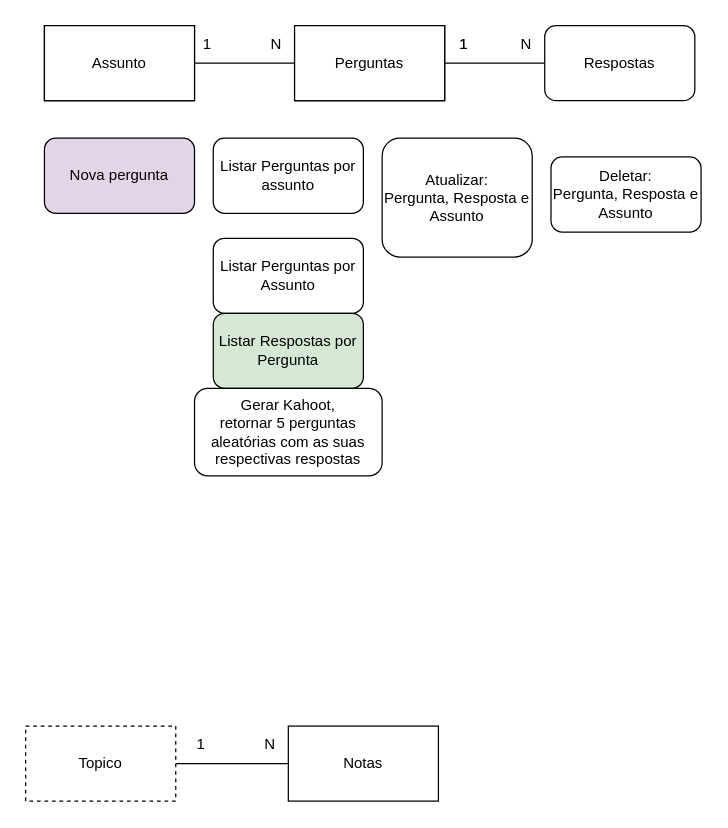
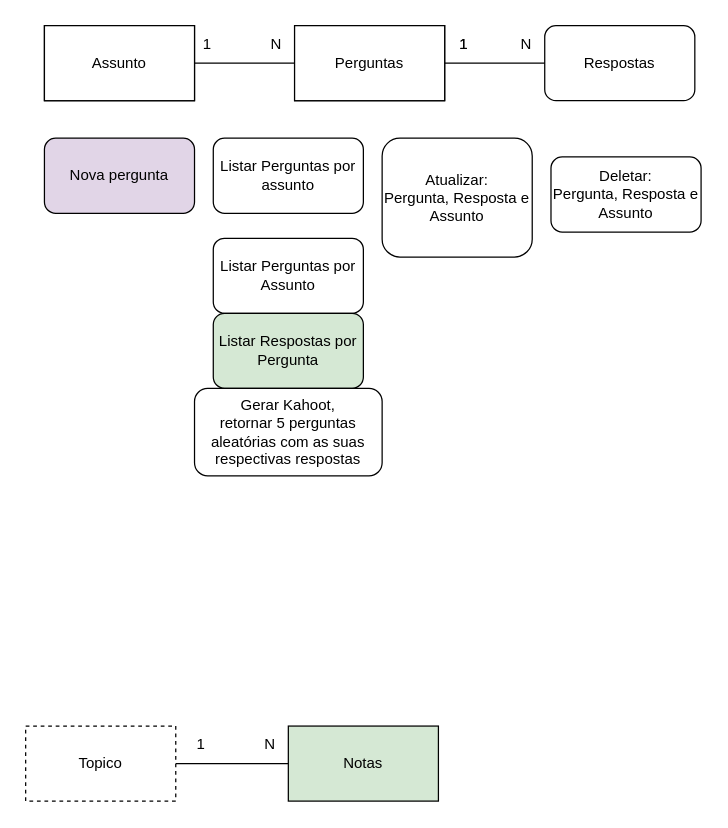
(363, 763) -> (363, 763)
